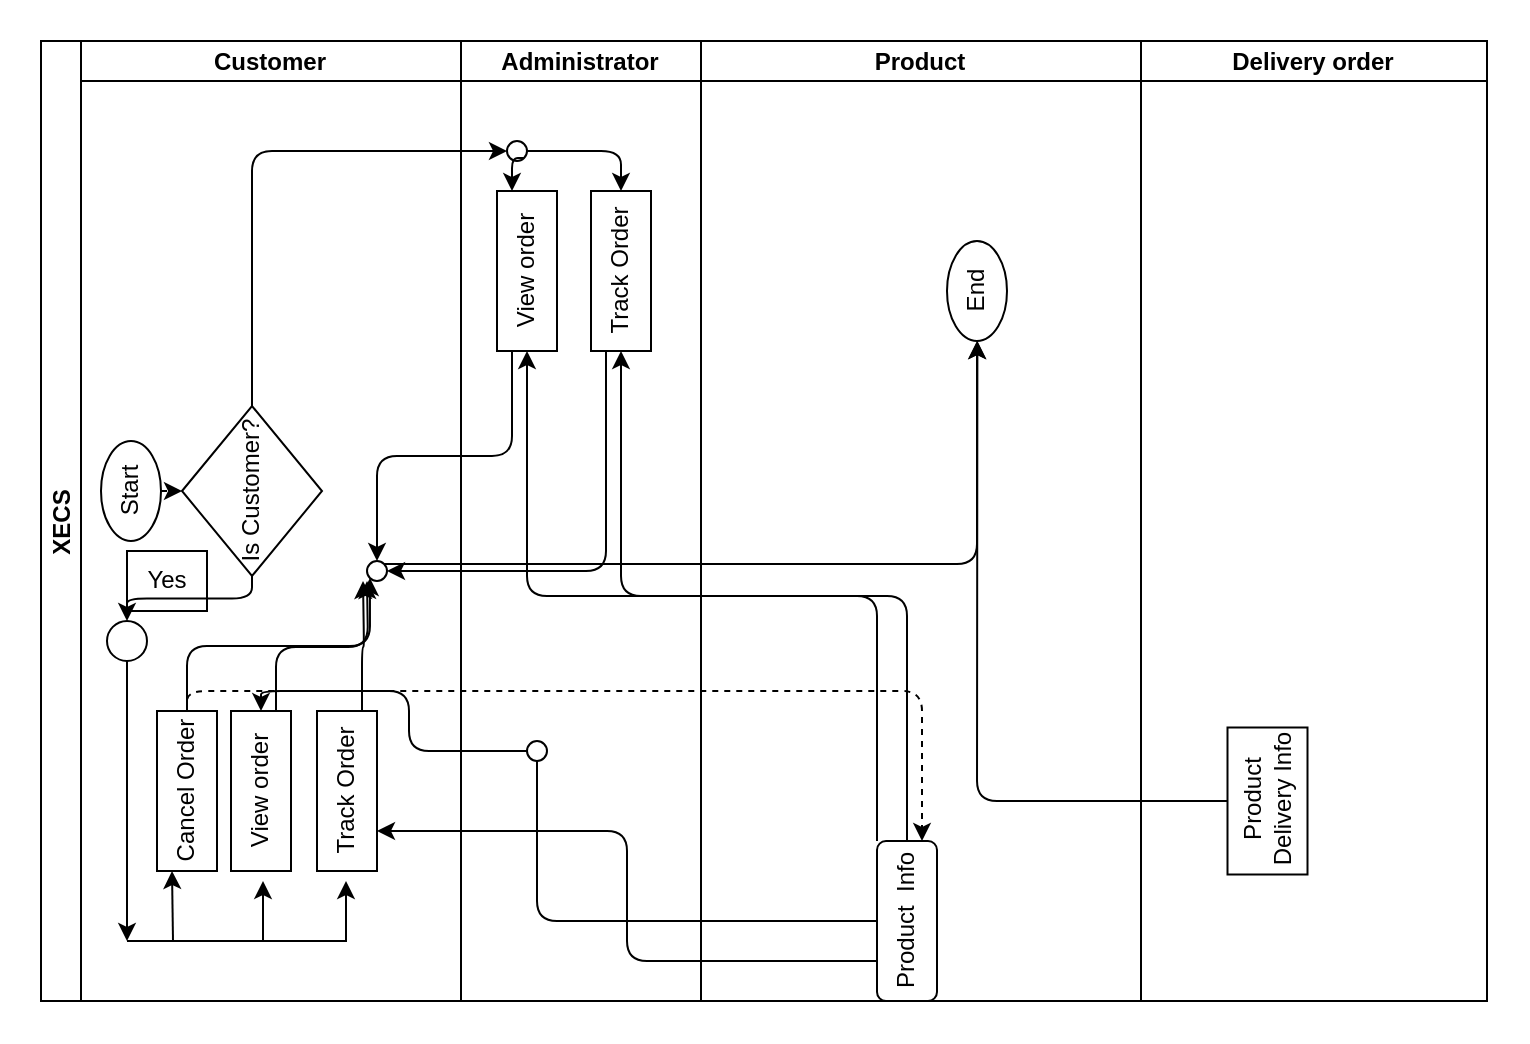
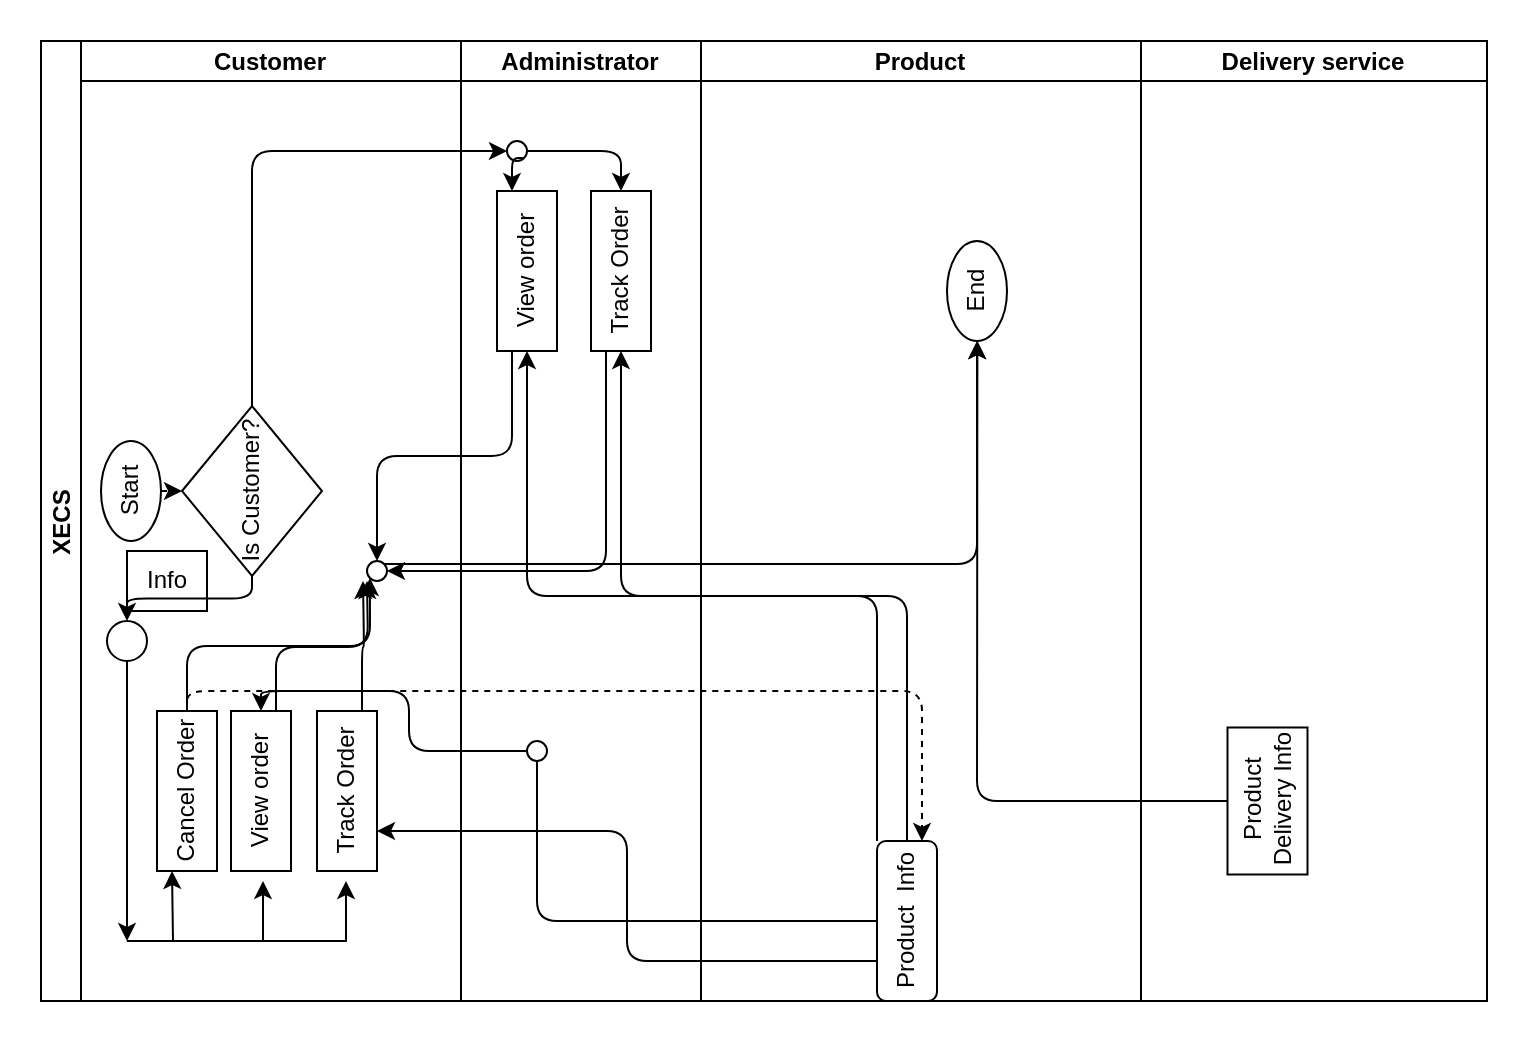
(1313, 62) -> (1313, 62)
(168, 581) -> (168, 581)
